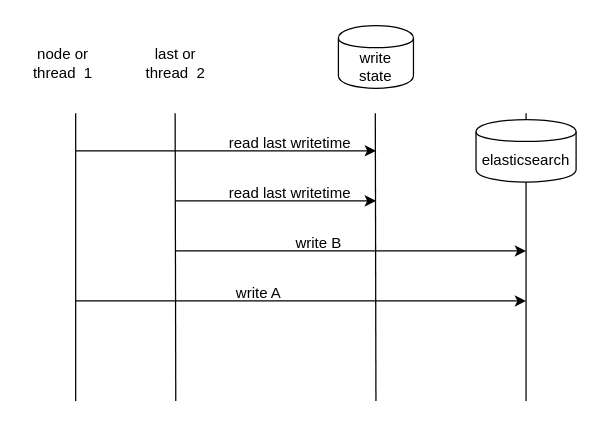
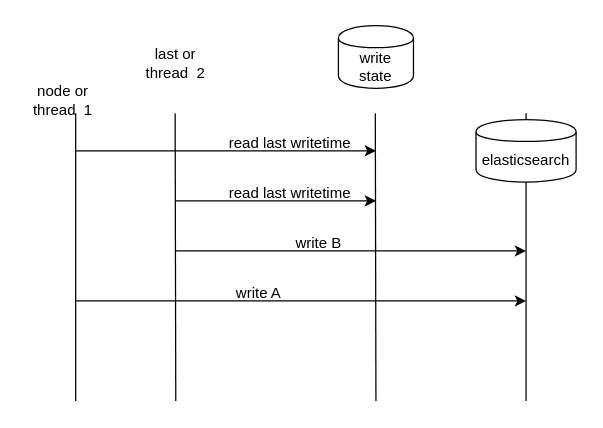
(63, 63) -> (63, 101)
